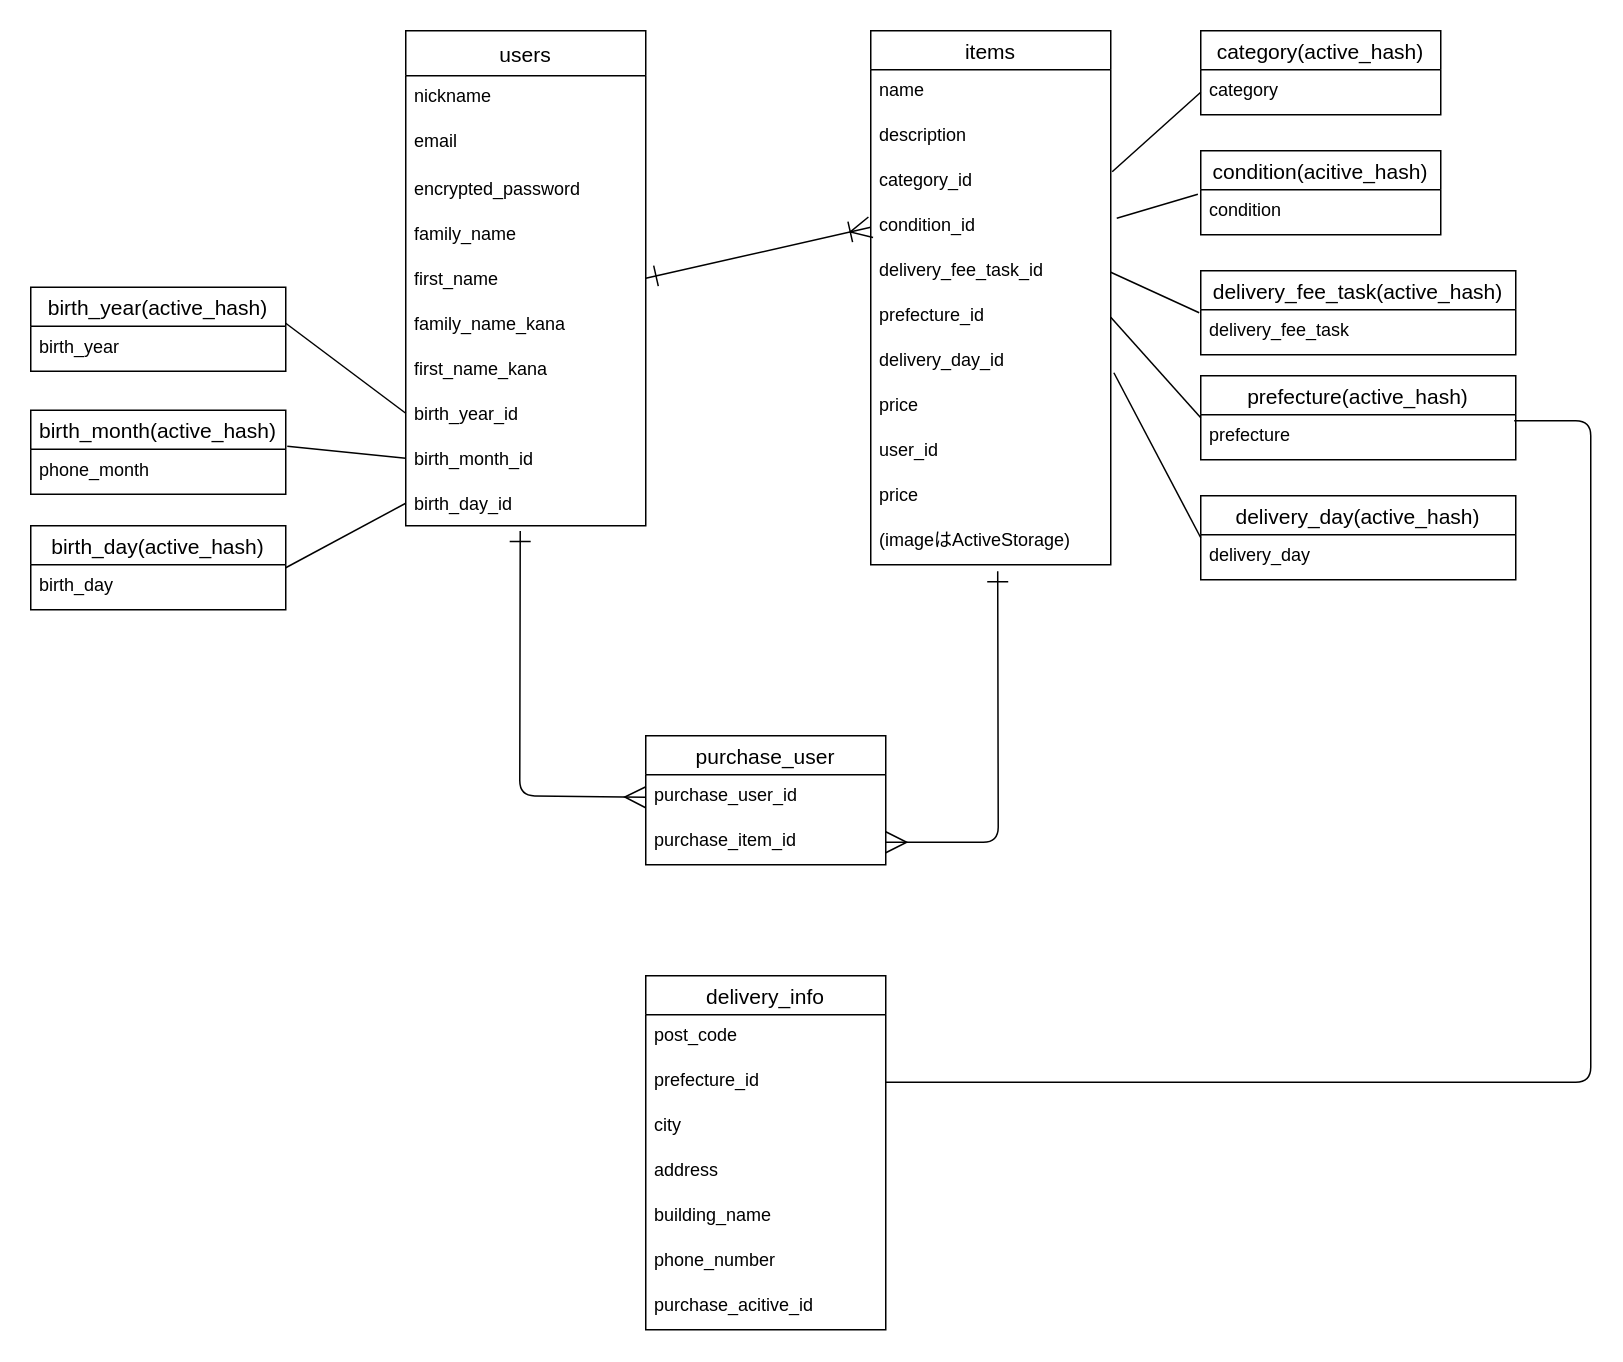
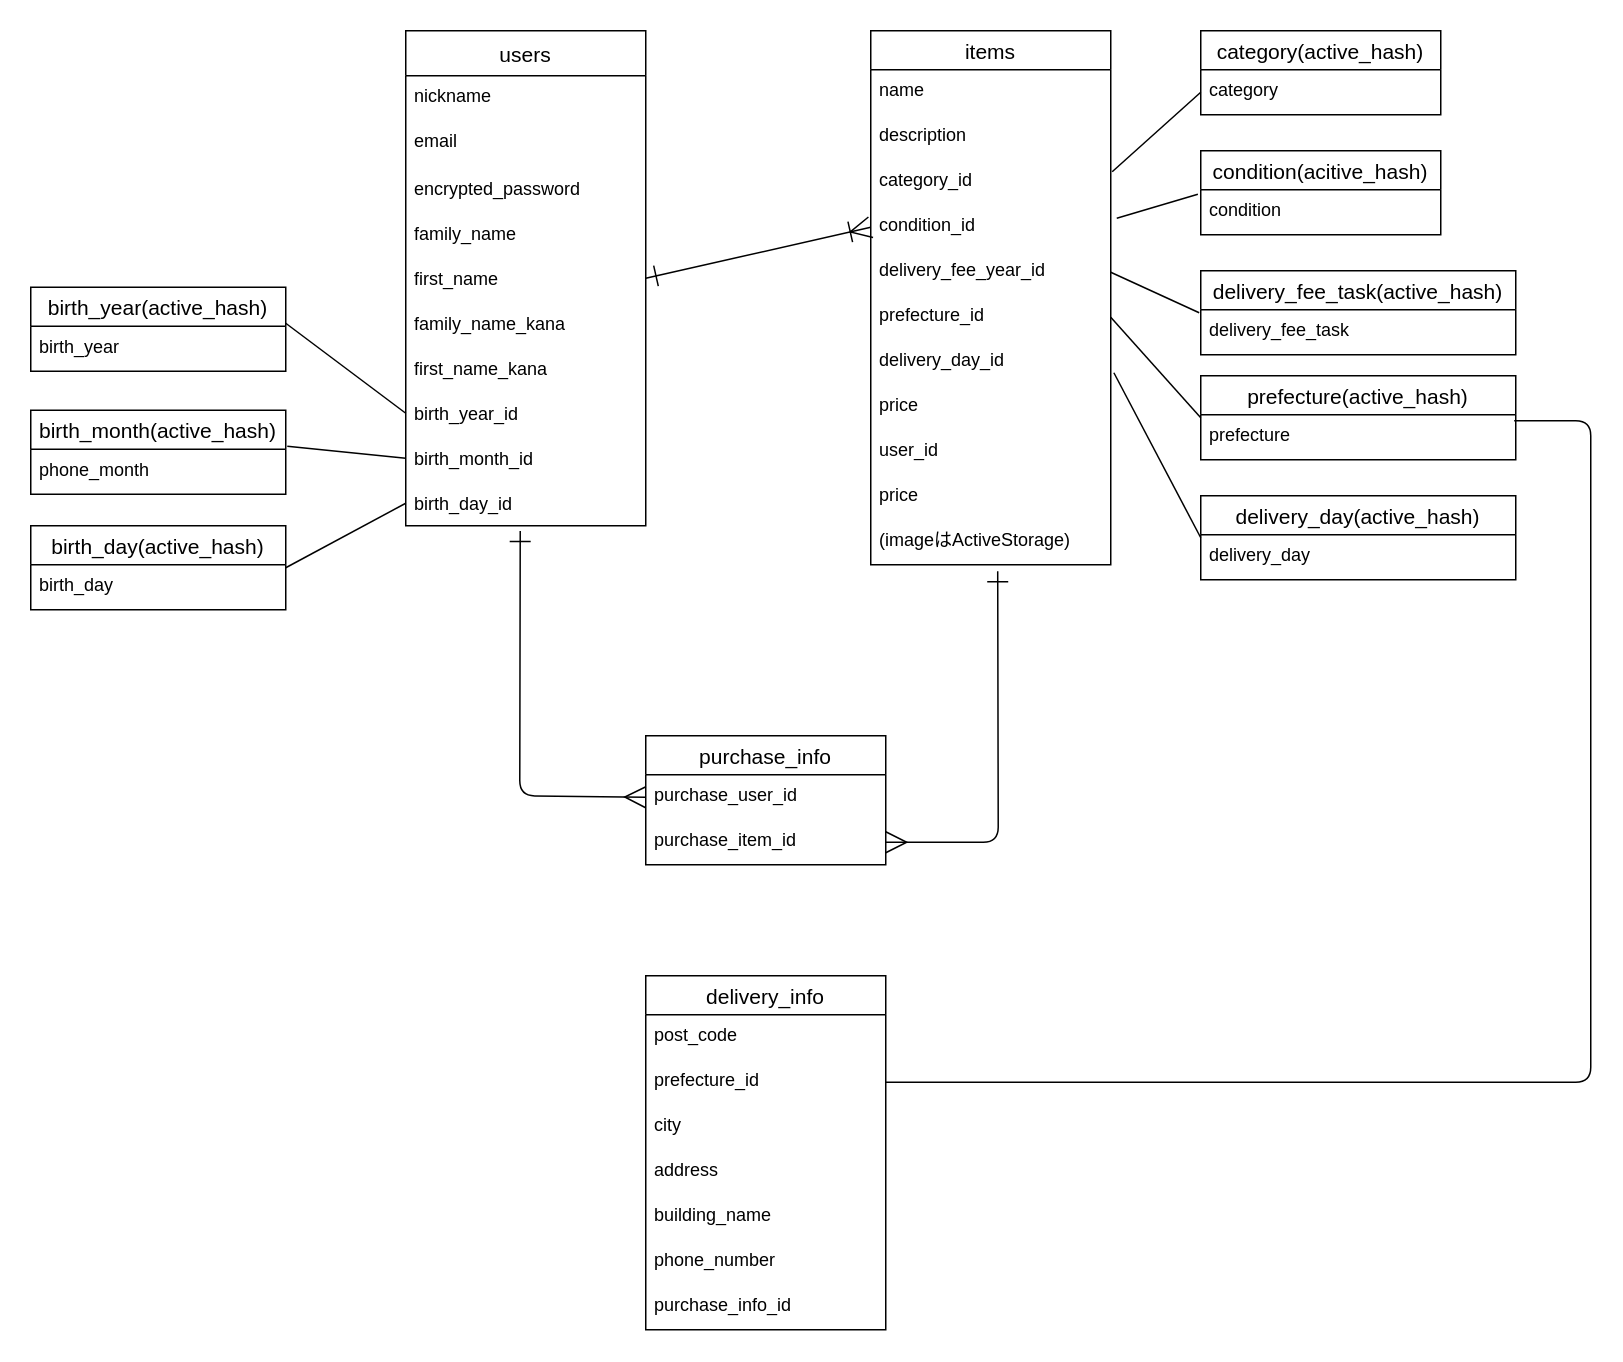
(973, 270) -> (973, 270)
(765, 757) -> (765, 757)
(743, 1305) -> (730, 1305)
